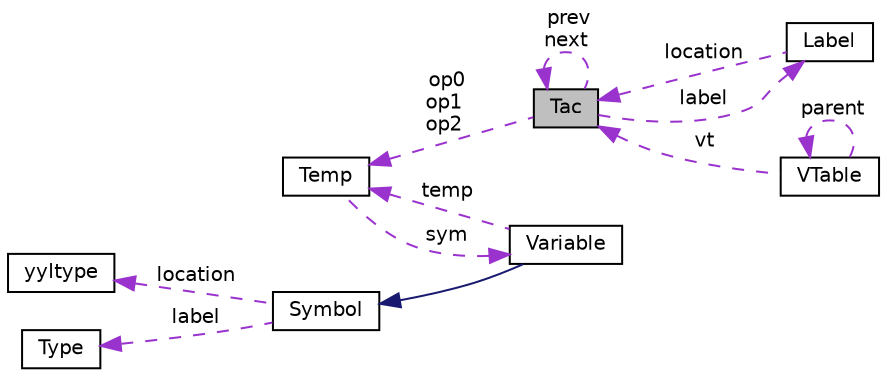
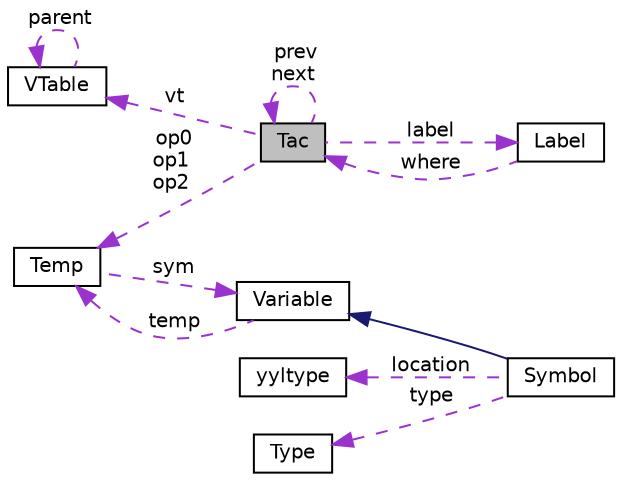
(701, 53) -> (428, 164)
(697, 162) -> (194, 119)
(463, 286) -> (439, 338)
(194, 318) -> (428, 396)
